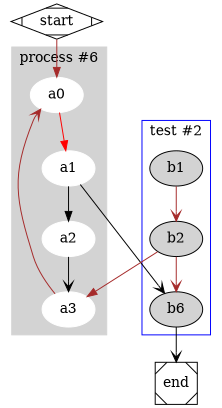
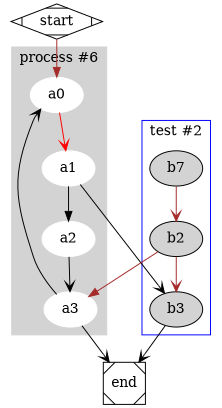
(62, 127) -> (62, 127)
(176, 168) -> (176, 168)
(21, 208) -> (20, 209)
(176, 309) -> (176, 309)
none -> (94, 341)
